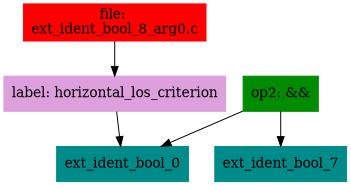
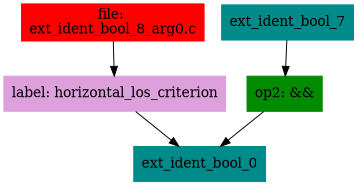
(281, 124) -> (286, 53)
